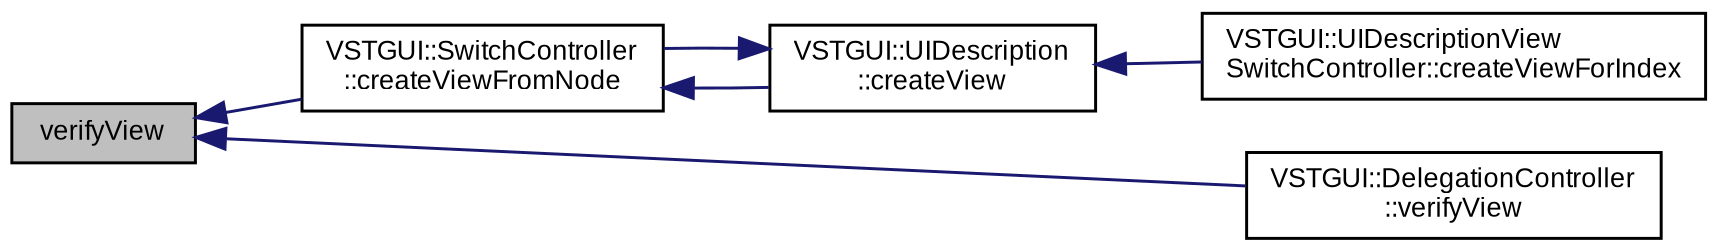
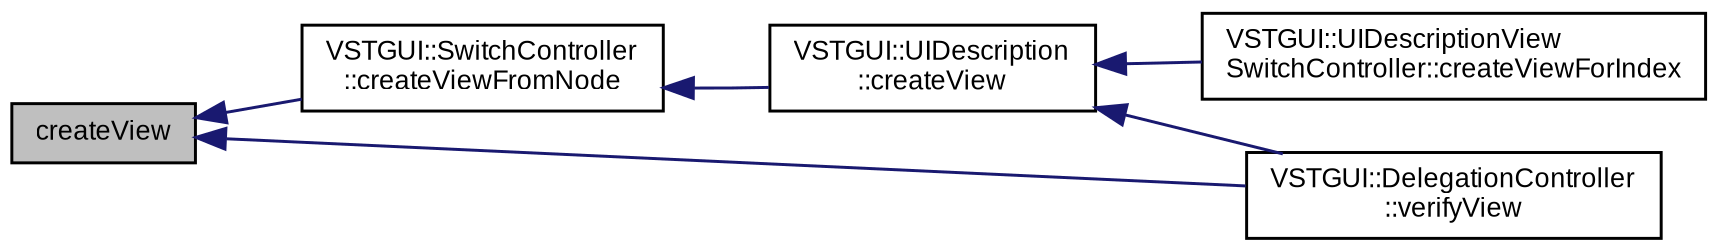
(701, 48) -> (1204, 134)
(104, 133) -> (104, 133)
